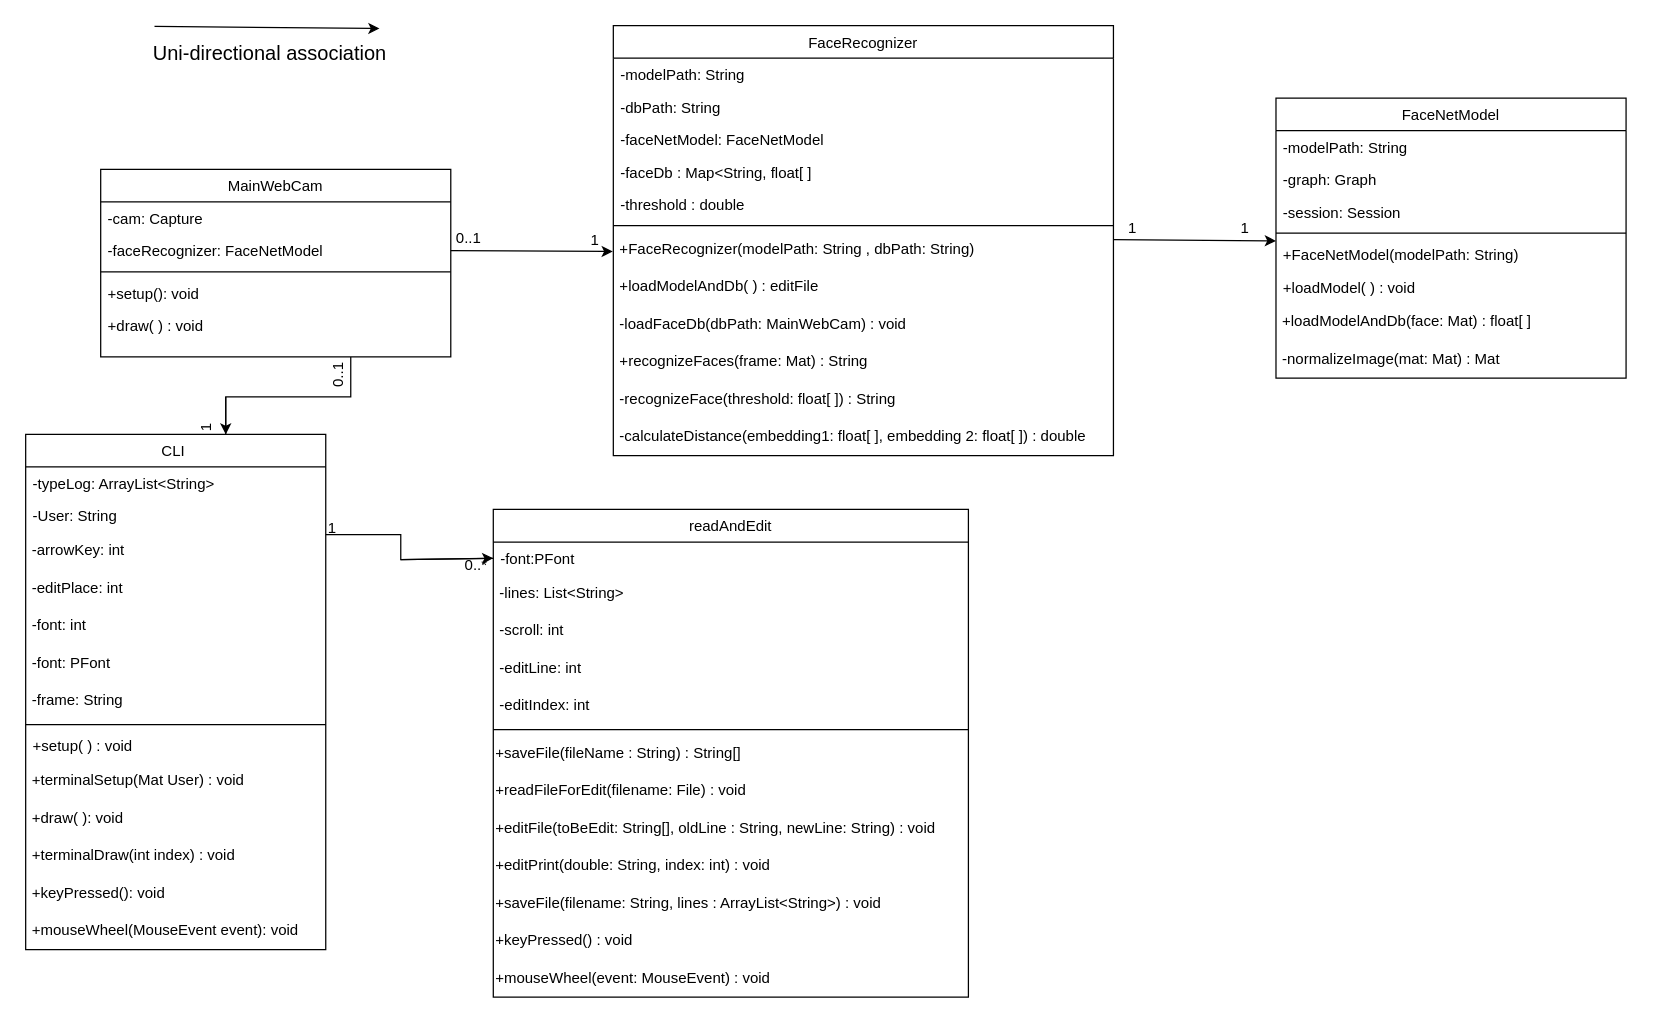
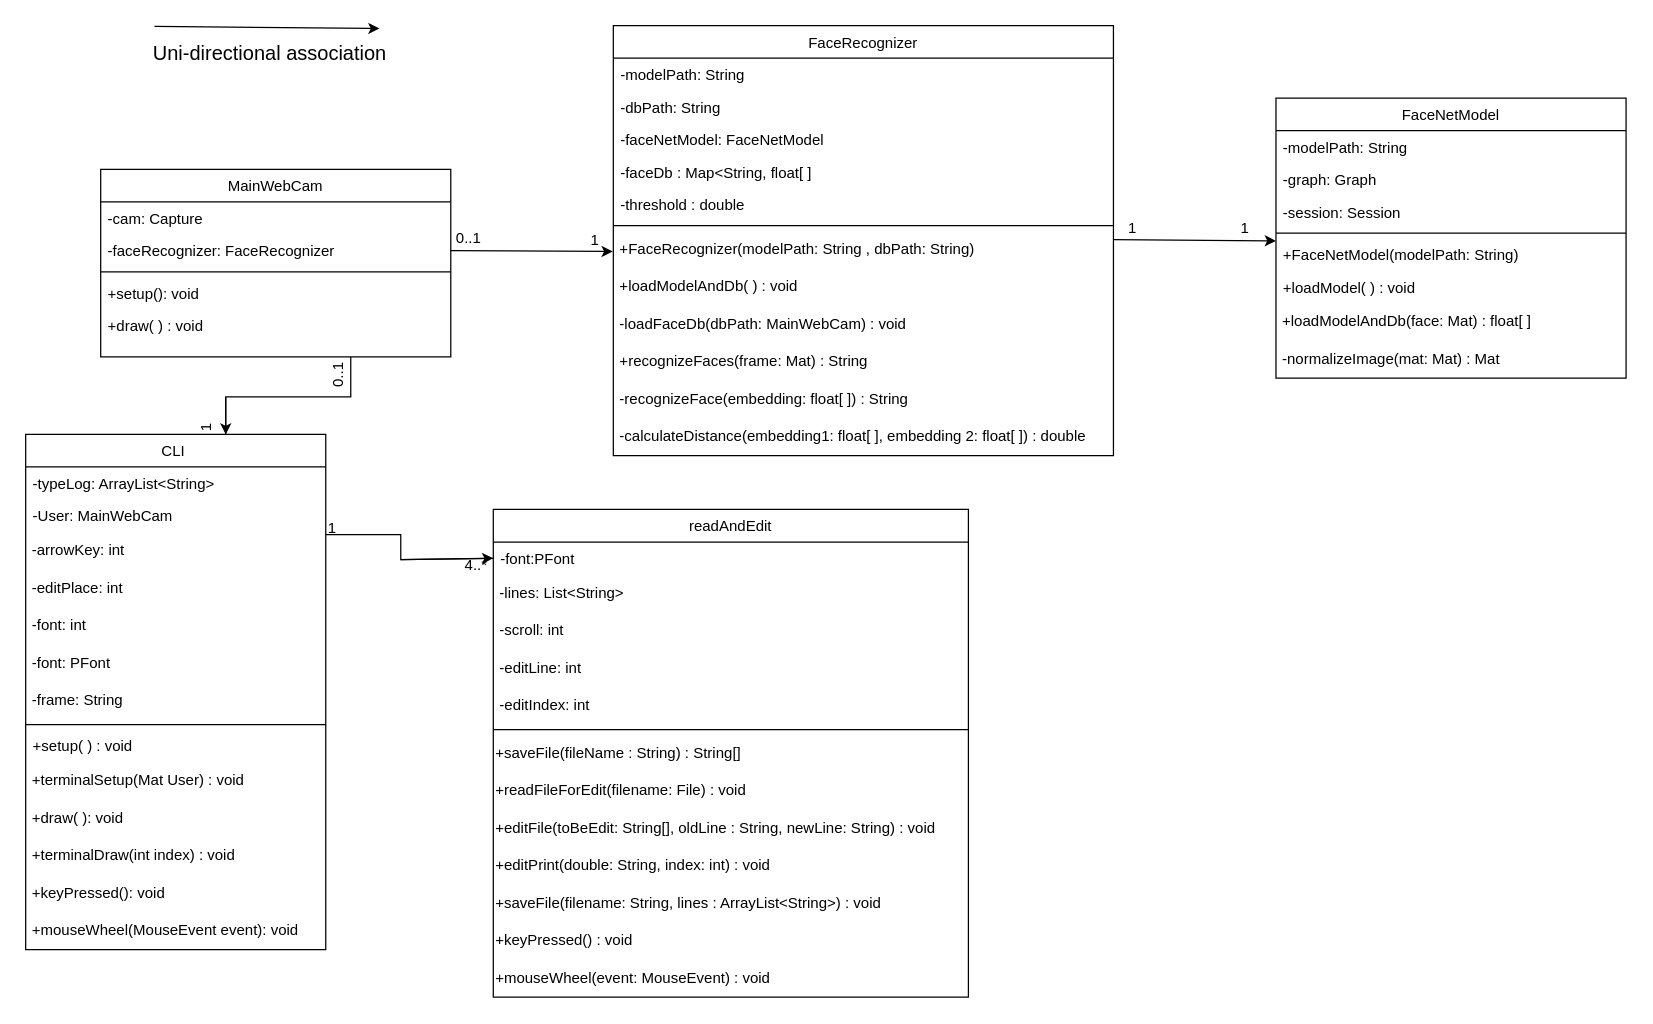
(222, 251) -> (230, 251)
(720, 287) -> (707, 287)
(781, 399) -> (781, 399)
(81, 516) -> (98, 516)
(476, 566) -> (476, 566)
